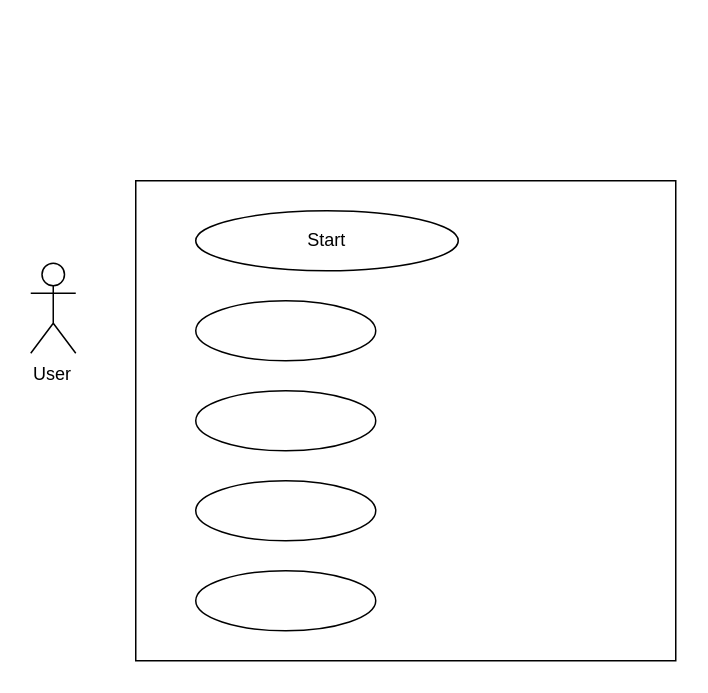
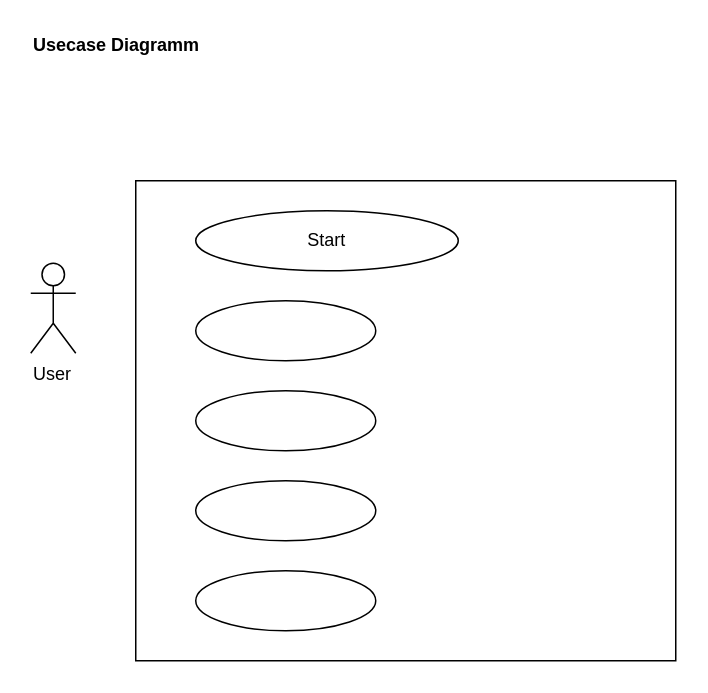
none -> (143, 46)
